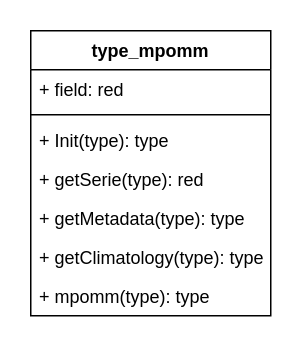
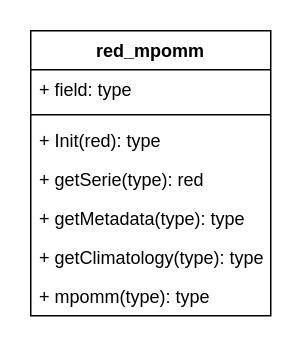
(151, 52) -> (151, 52)
(89, 91) -> (94, 91)
(121, 142) -> (116, 142)
